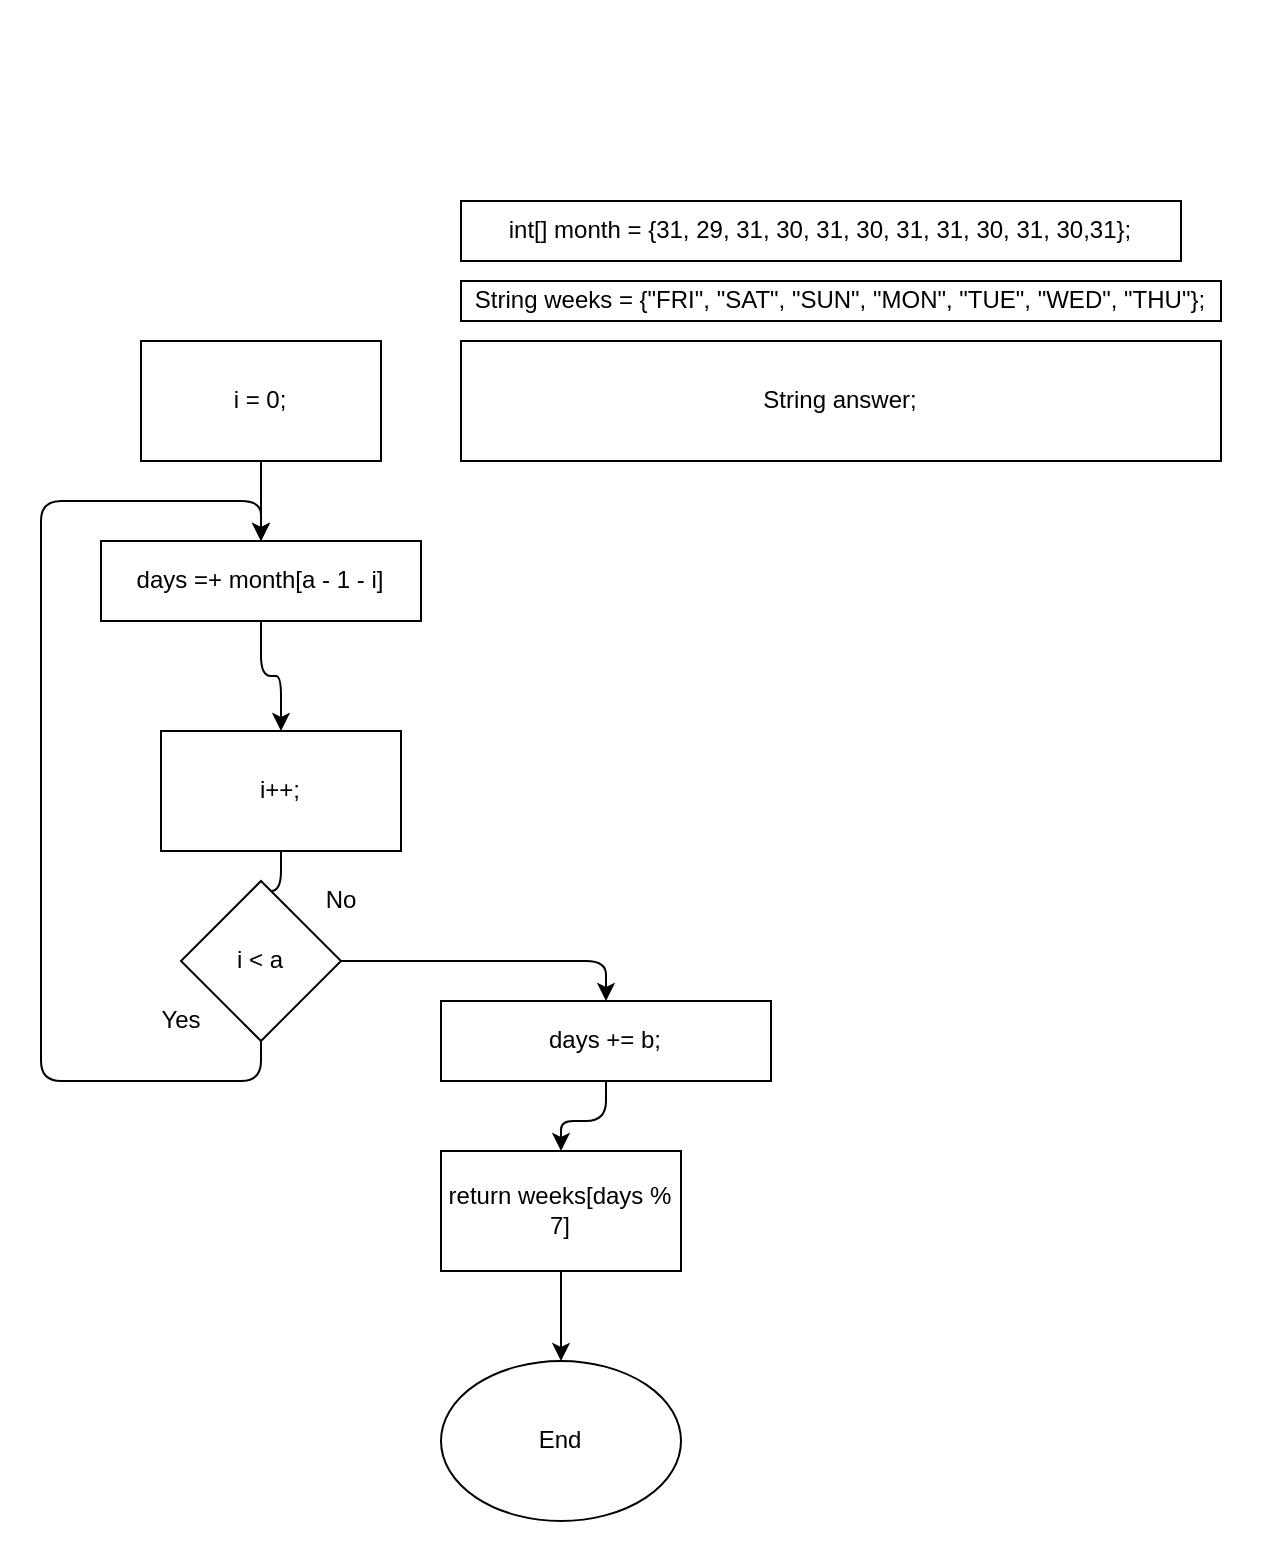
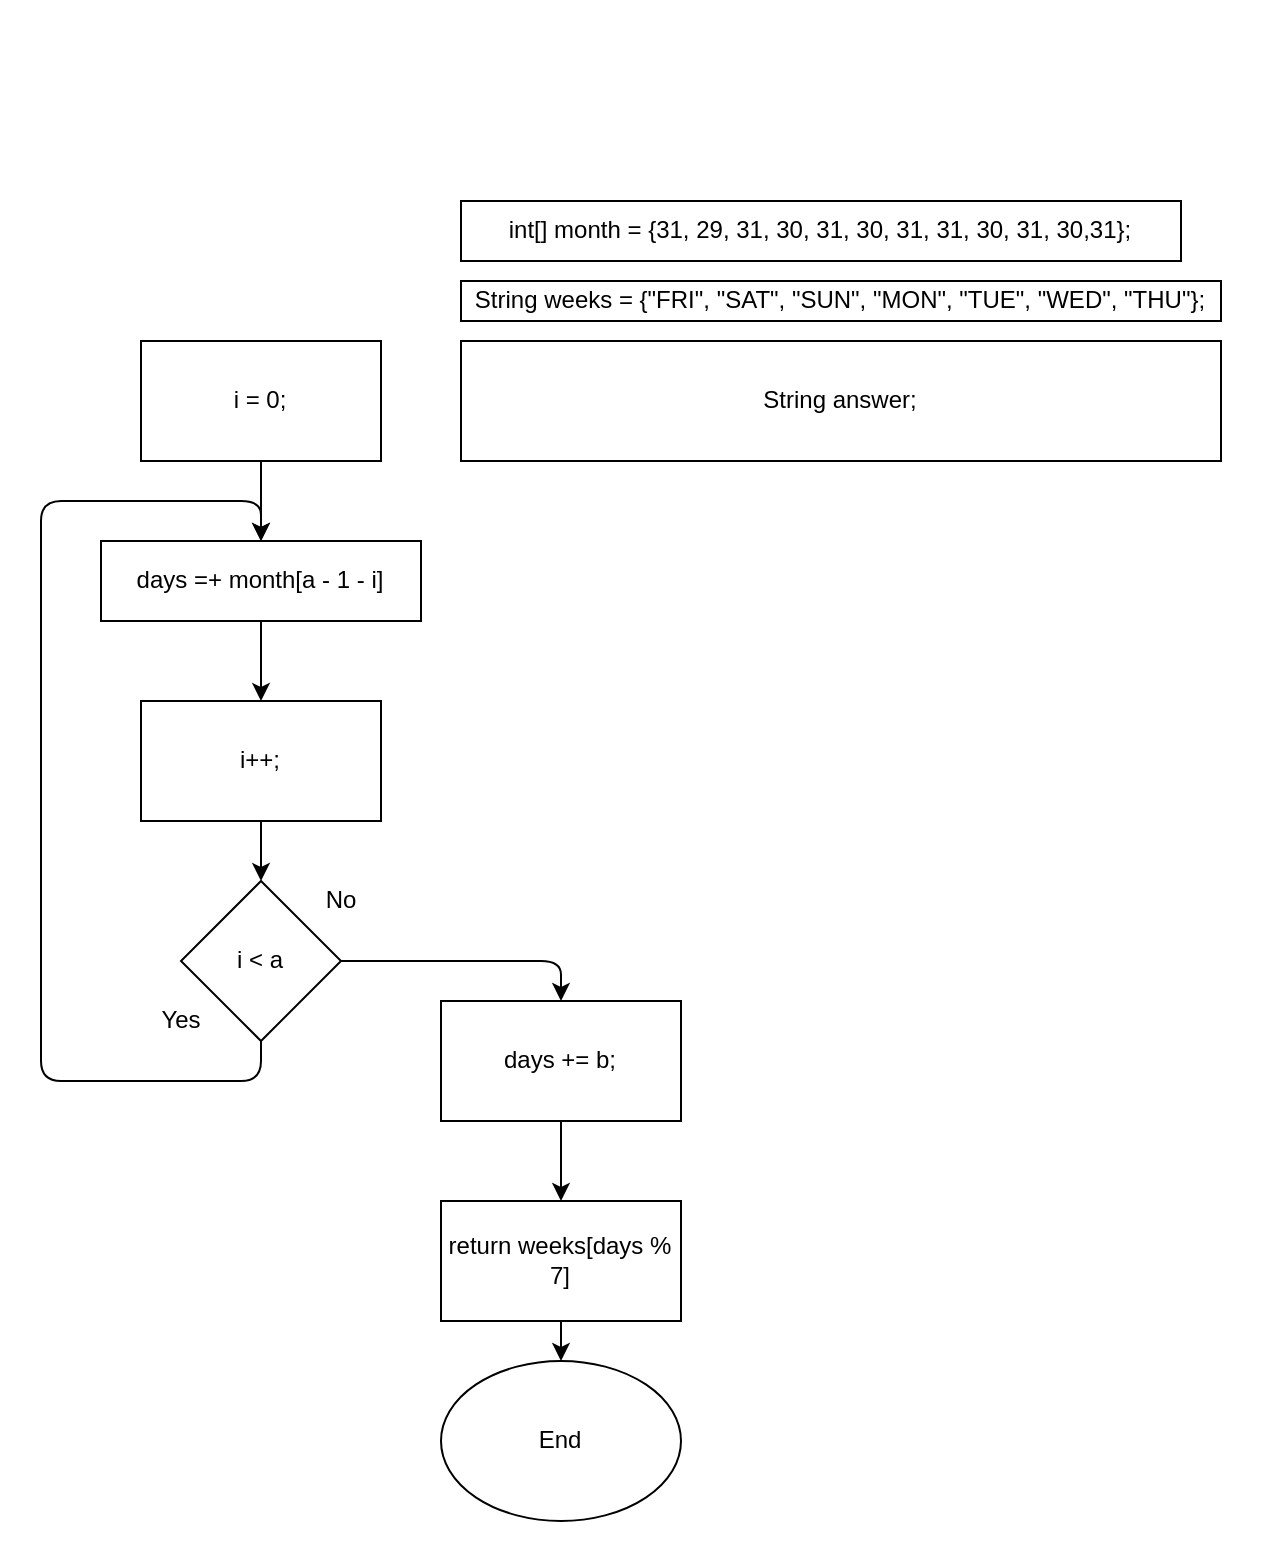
(281, 791) -> (261, 761)
(606, 1041) -> (561, 1061)
(561, 1211) -> (561, 1261)
